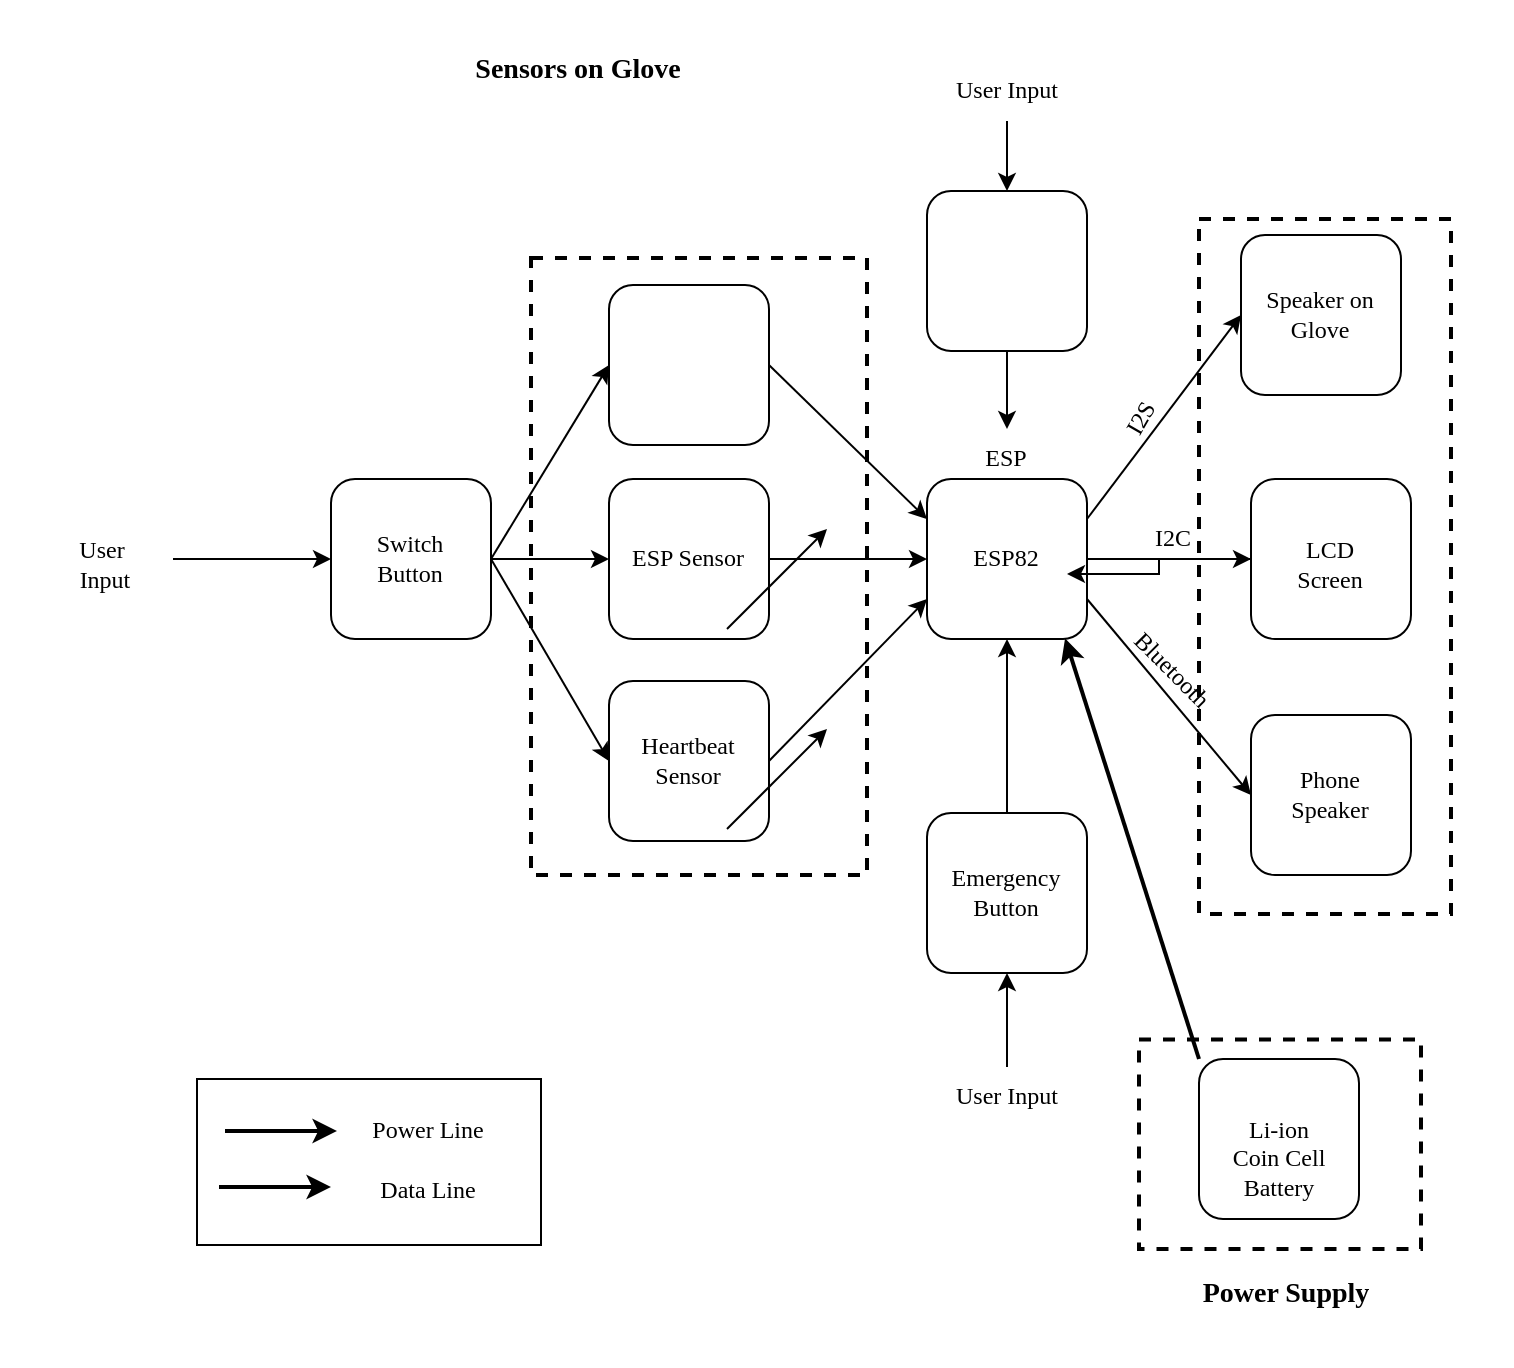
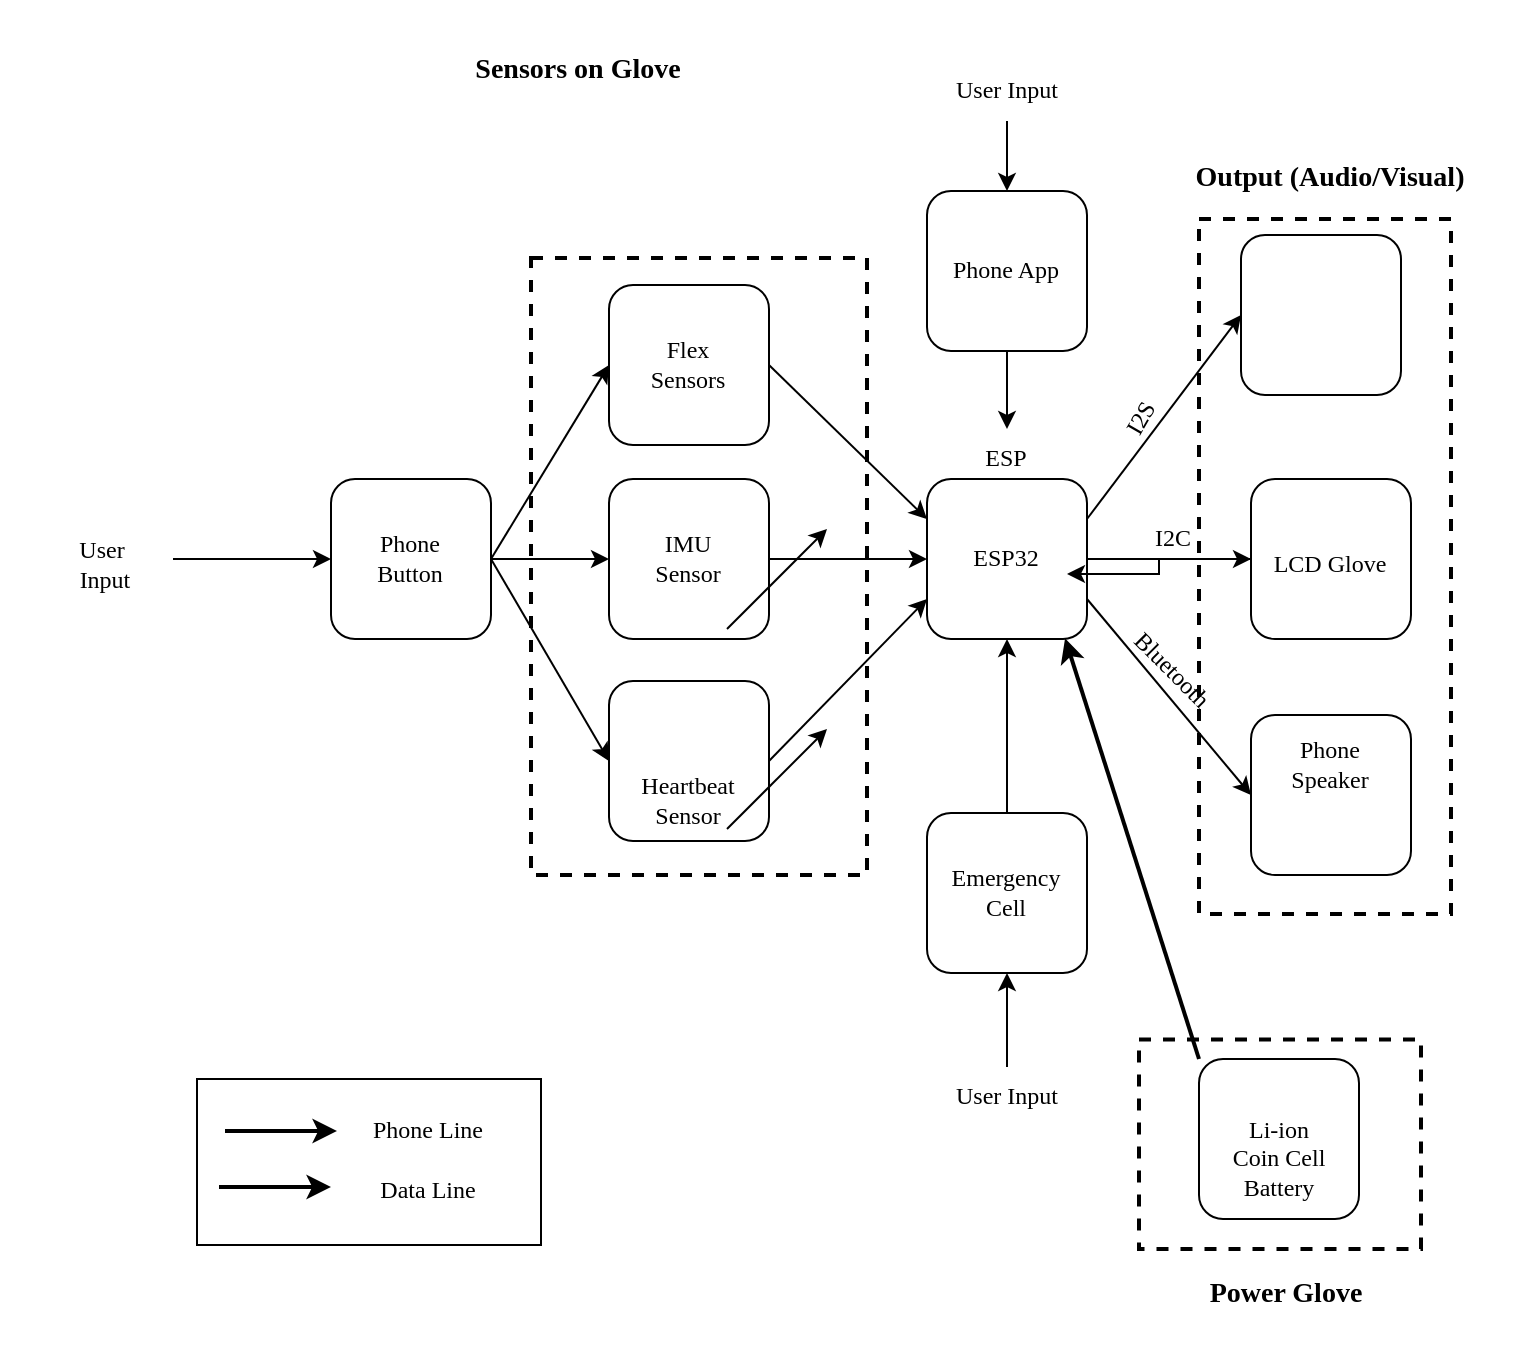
none -> (1331, 179)
none -> (1007, 271)
(1321, 315) -> none
none -> (689, 365)
(411, 559) -> (411, 559)
(689, 559) -> (689, 559)
(1007, 559) -> (1007, 559)
(1331, 565) -> (1331, 565)
(689, 761) -> (689, 801)
(1331, 795) -> (1331, 765)
(1007, 893) -> (1007, 893)
(429, 1131) -> (429, 1131)
(1287, 1295) -> (1287, 1295)
